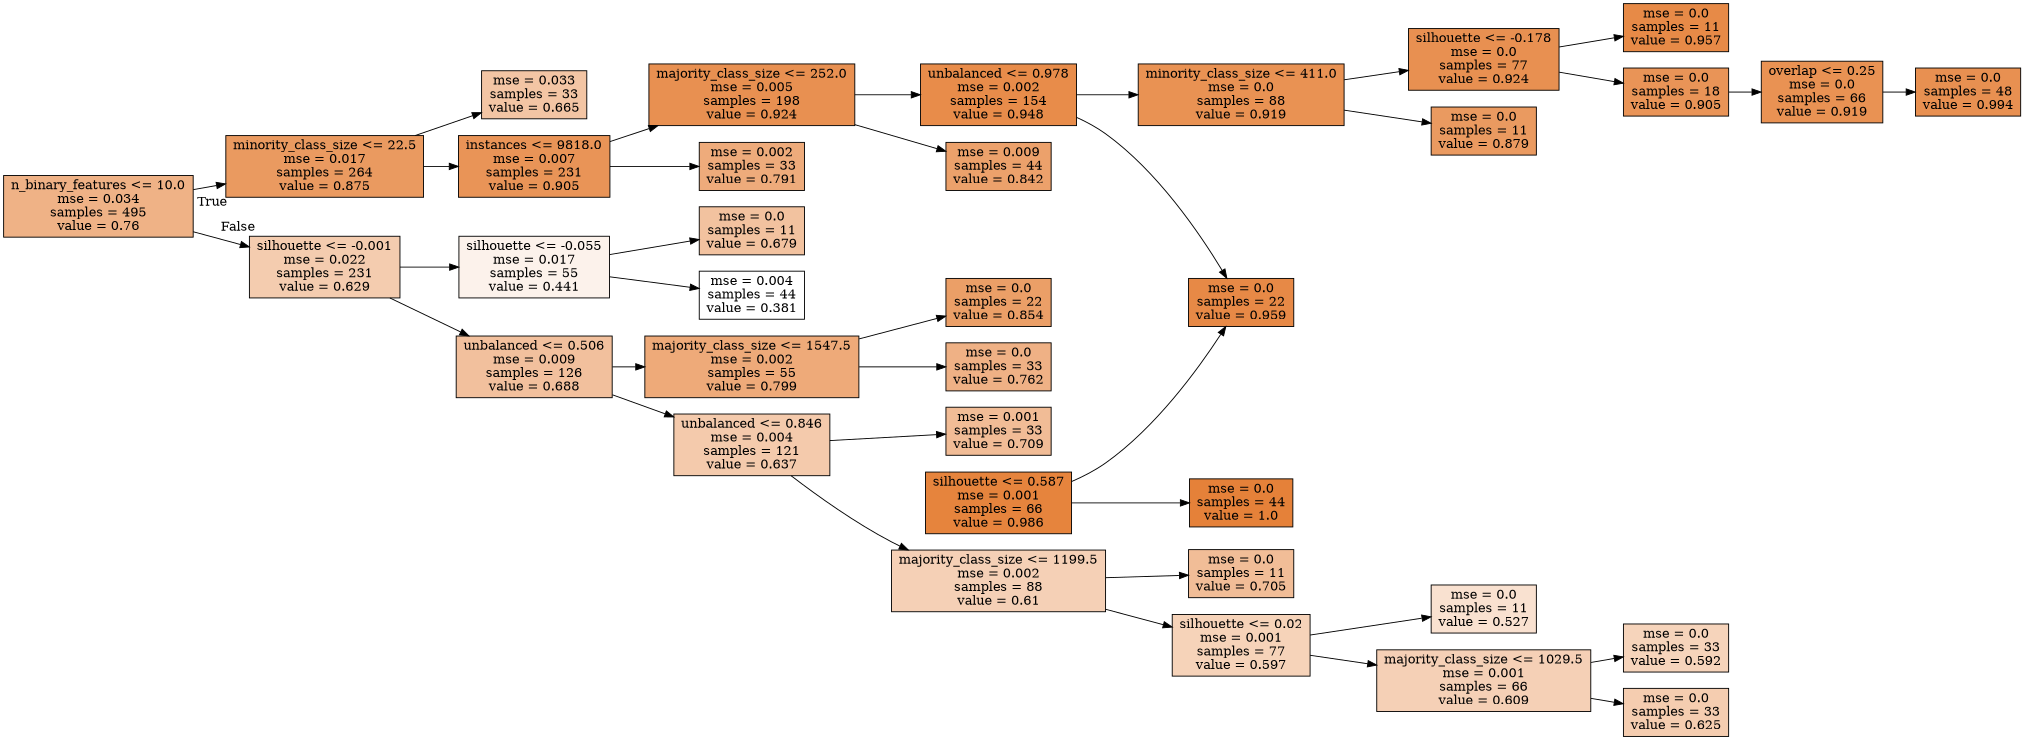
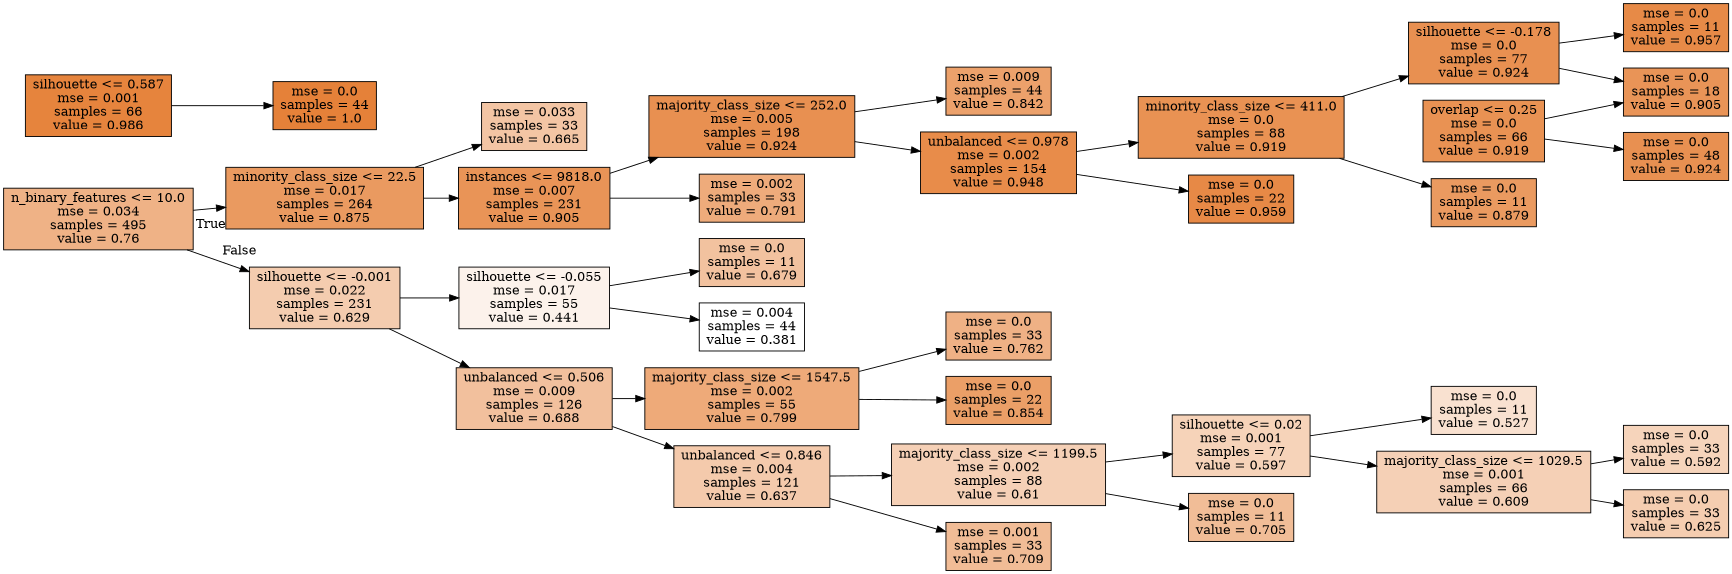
(1740, 92) -> (1579, 112)
(1968, 92) -> (1676, 156)
(1156, 418) -> none
